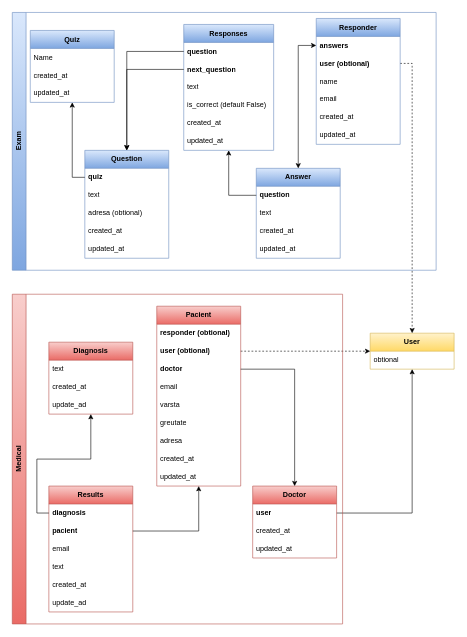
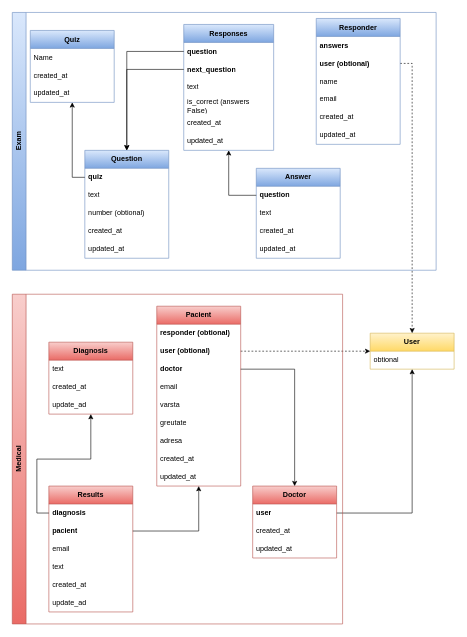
(305, 45) -> none
(230, 105) -> (230, 105)
(120, 213) -> (120, 213)
